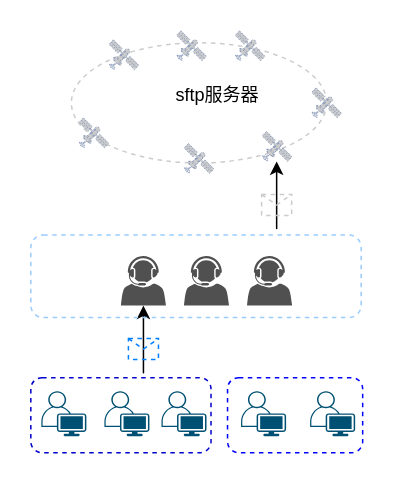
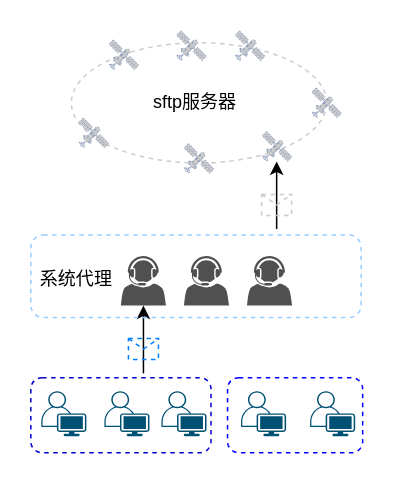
(217, 95) -> (194, 103)
none -> (76, 280)
